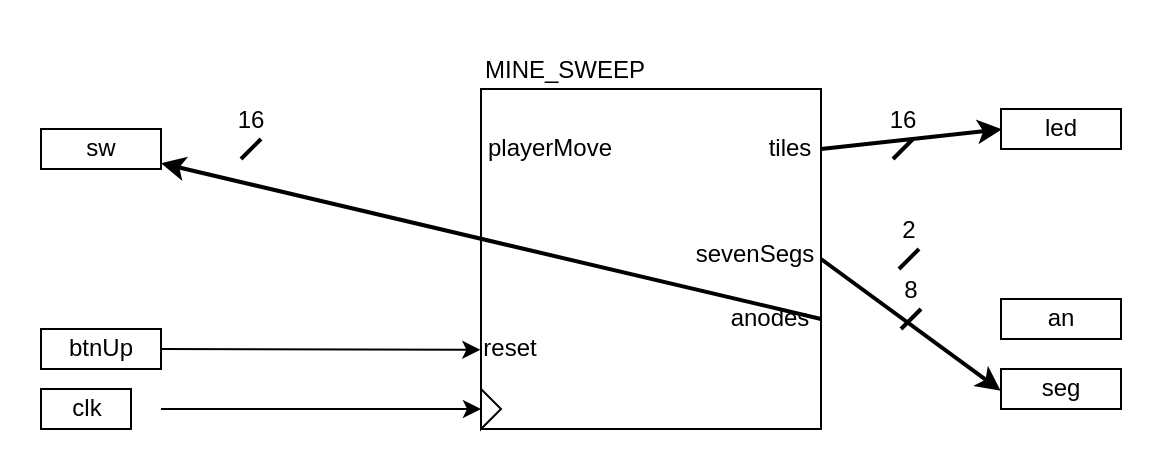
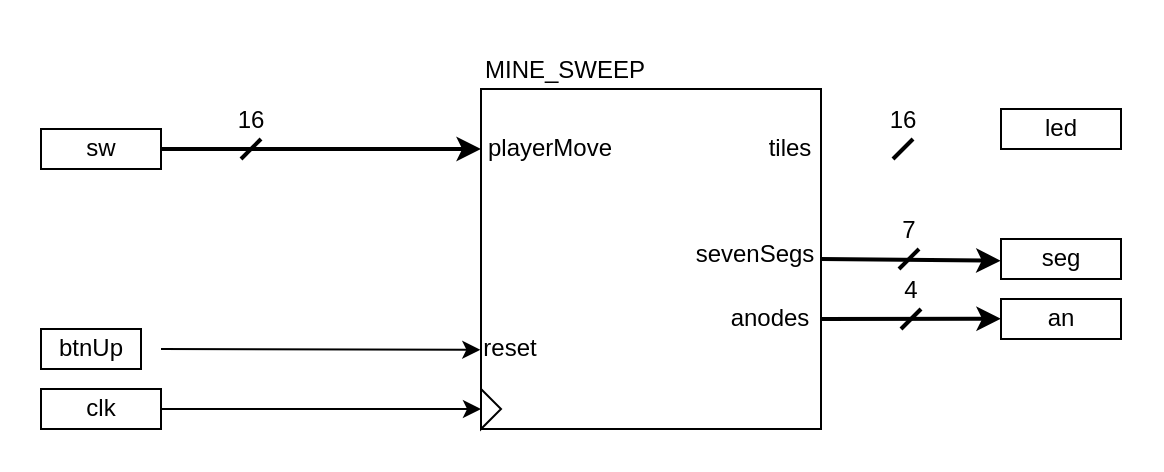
(903, 140) -> none
none -> (359, 149)
(910, 229) -> (910, 229)
(500, 243) -> (860, 319)
(912, 289) -> (912, 289)
(101, 349) -> (91, 349)
(1061, 389) -> (1061, 259)
(86, 409) -> (101, 409)
